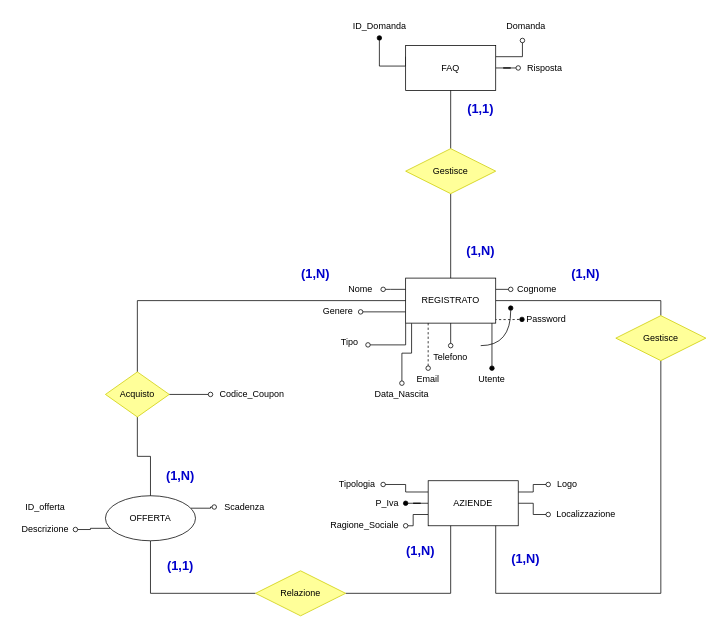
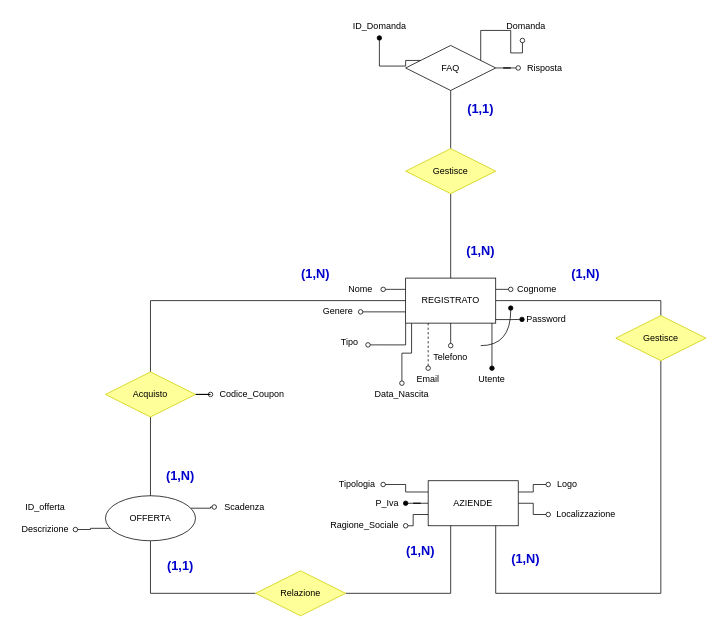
(450, 68) -> (450, 68)
(506, 319) -> (506, 319)
(137, 394) -> (150, 394)
